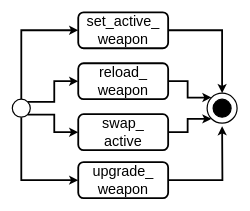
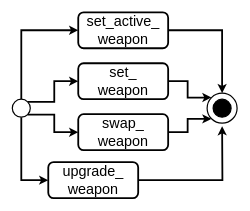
(123, 81) -> (123, 81)
(123, 132) -> (123, 132)
(123, 180) -> (93, 180)
